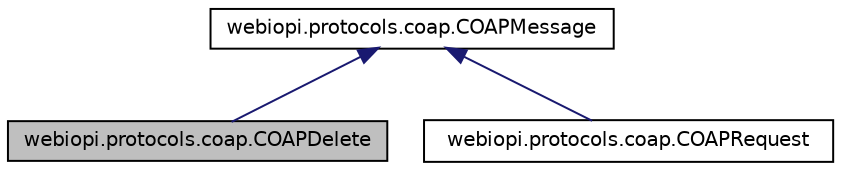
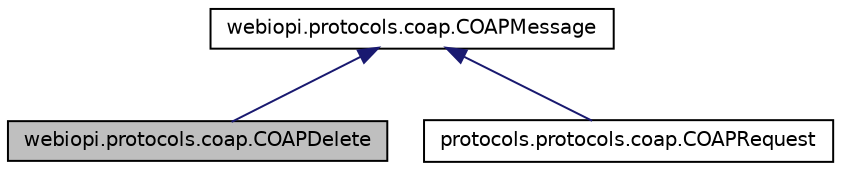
(629, 141) -> (629, 141)
